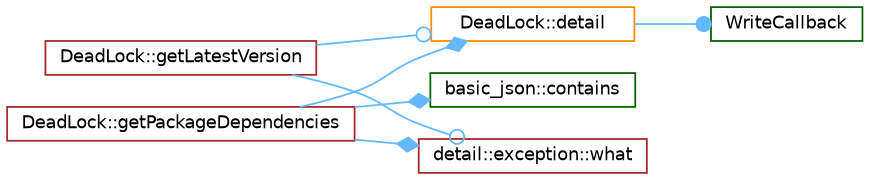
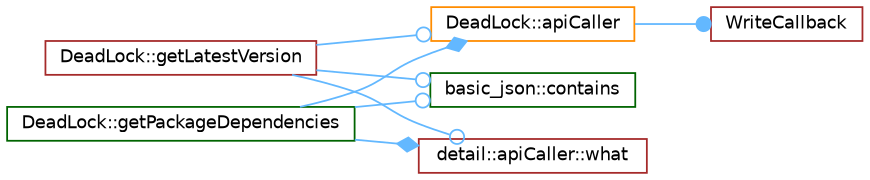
(533, 24) -> (533, 24)
(787, 24) -> (787, 24)
none -> (366, 75)
(400, 103) -> (400, 103)
(181, 124) -> (181, 124)
(533, 156) -> (533, 156)
